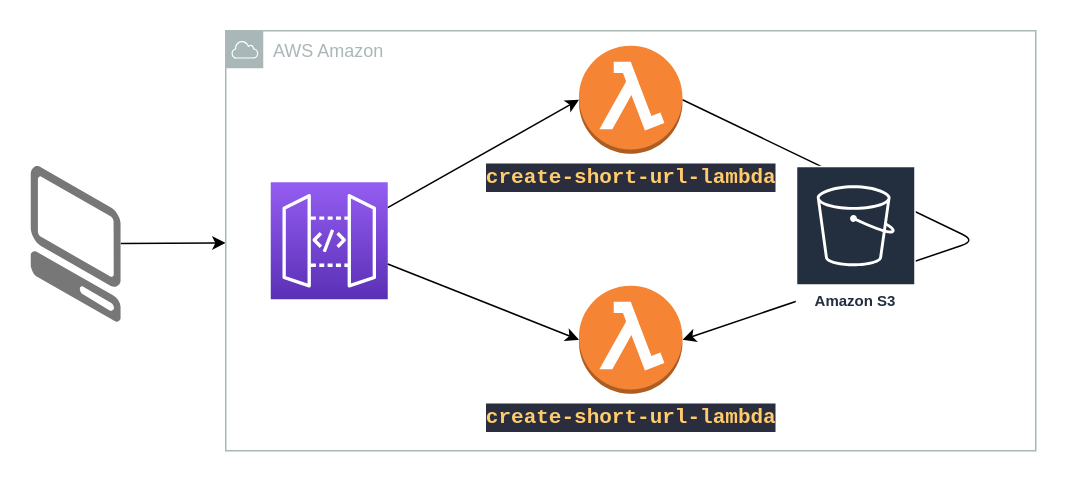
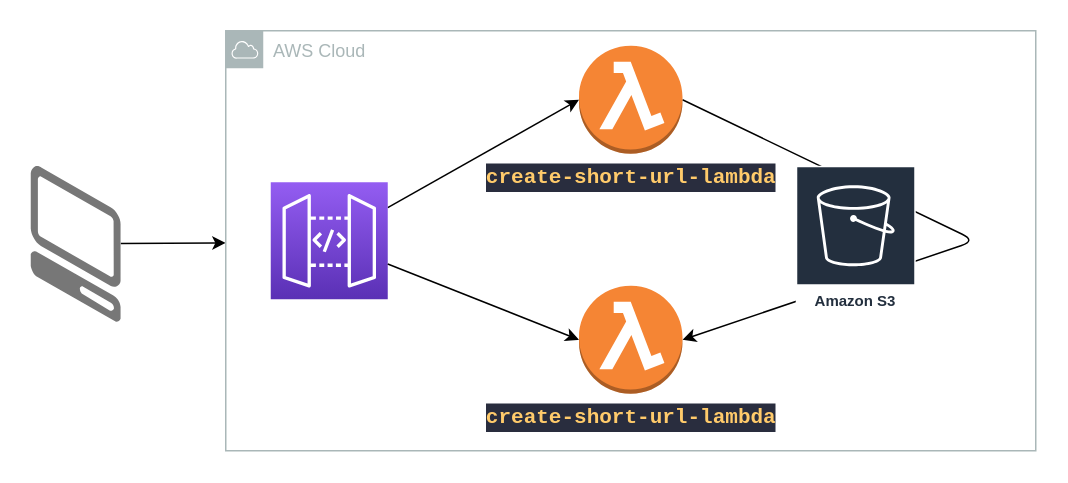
(322, 52) -> (314, 52)
